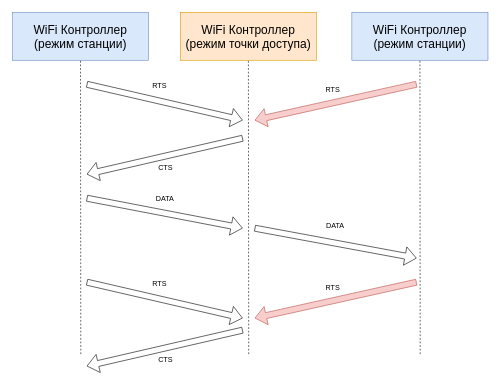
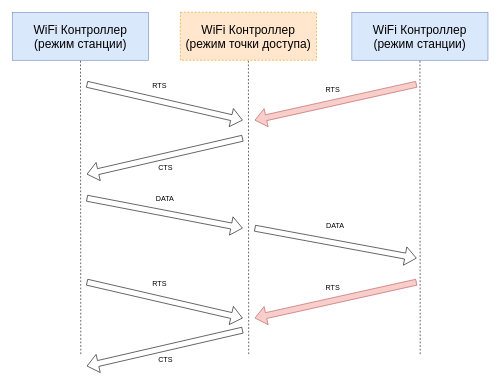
(248, 36) -> (248, 36)
